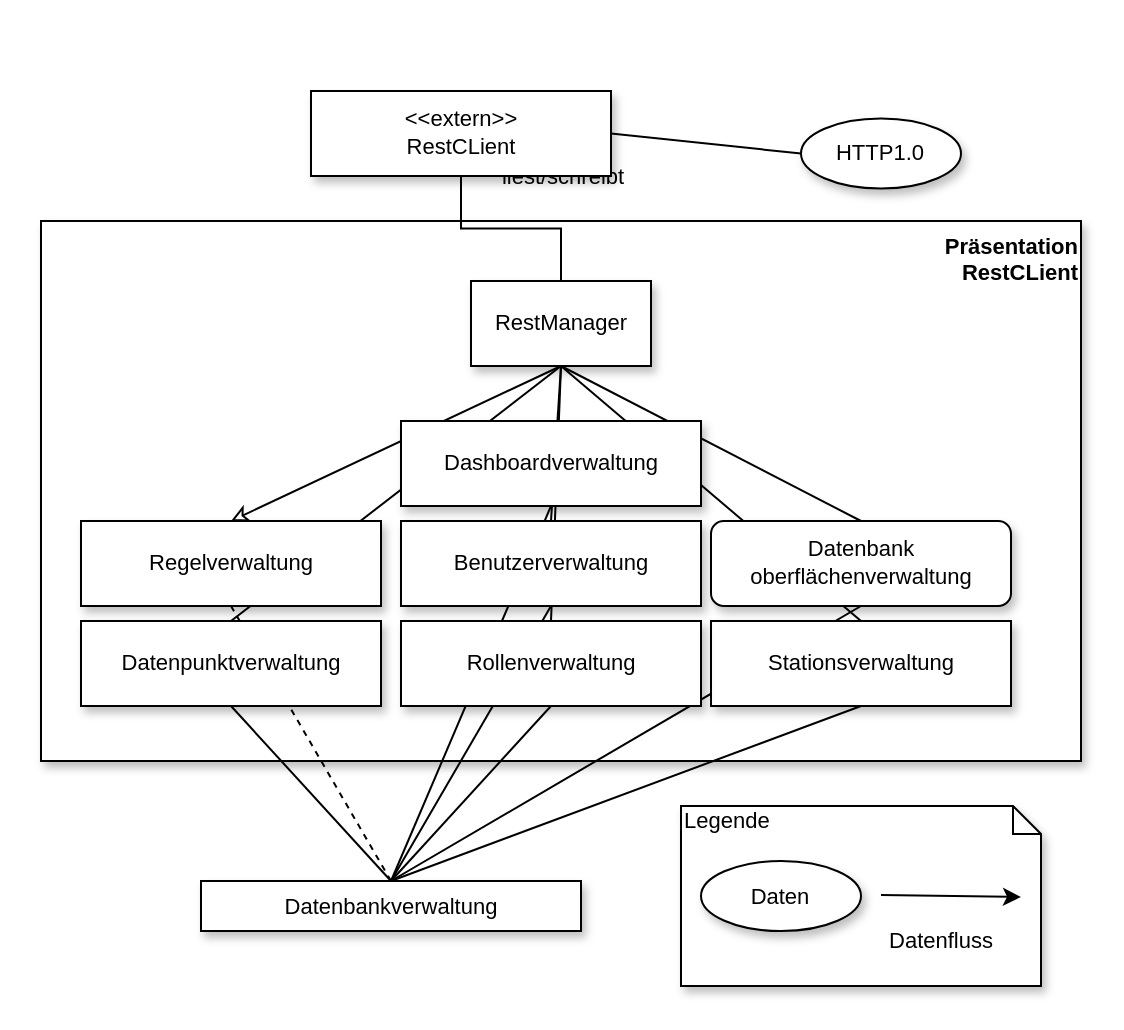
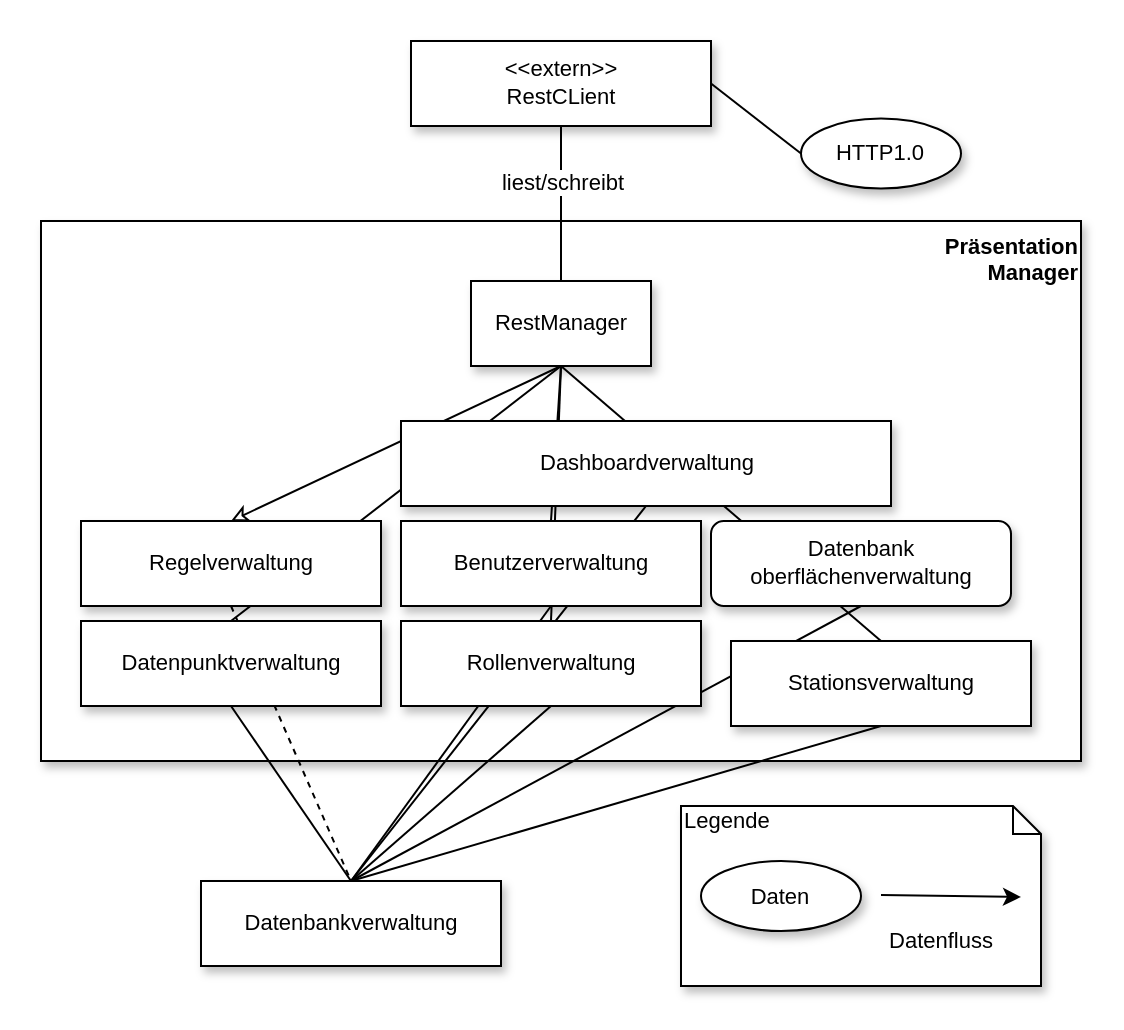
(461, 134) -> (561, 84)
(1008, 261) -> (1008, 261)
(551, 464) -> (646, 464)
(779, 479) -> none
(861, 664) -> (881, 684)
(391, 906) -> (351, 924)
